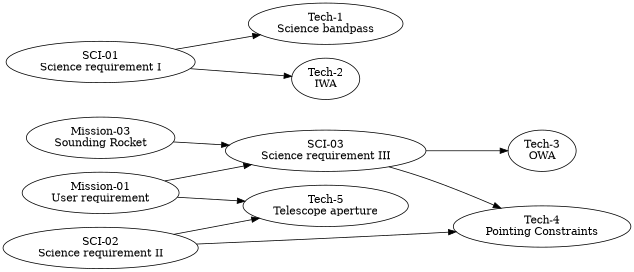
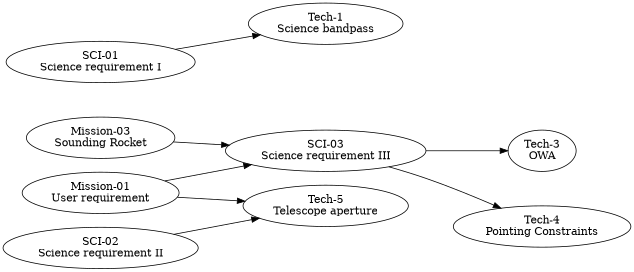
(326, 79) -> none
(323, 238) -> none
